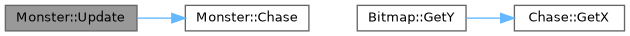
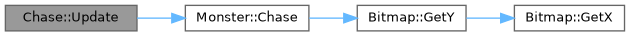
(71, 18) -> (71, 18)
none -> (326, 18)
(569, 18) -> (569, 18)
